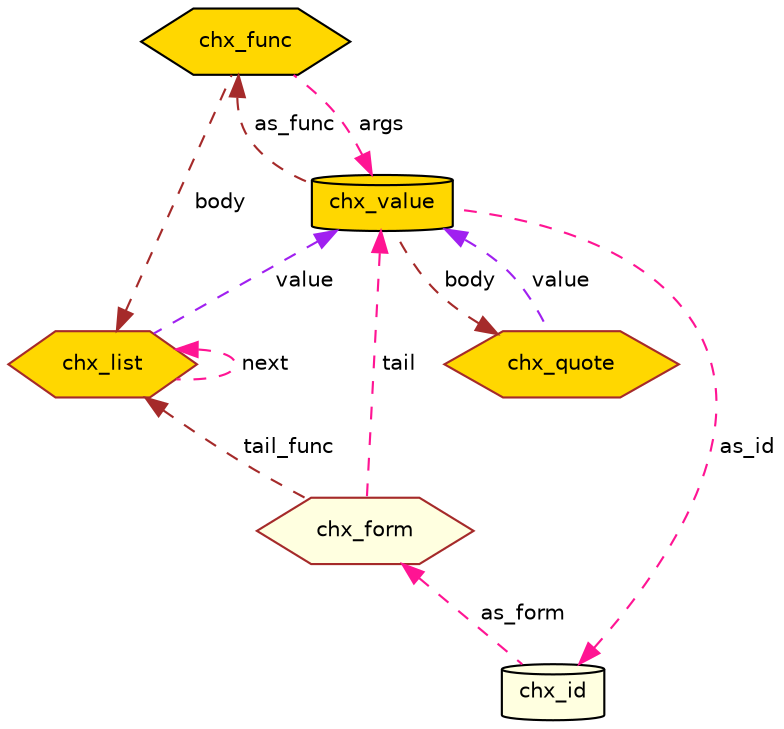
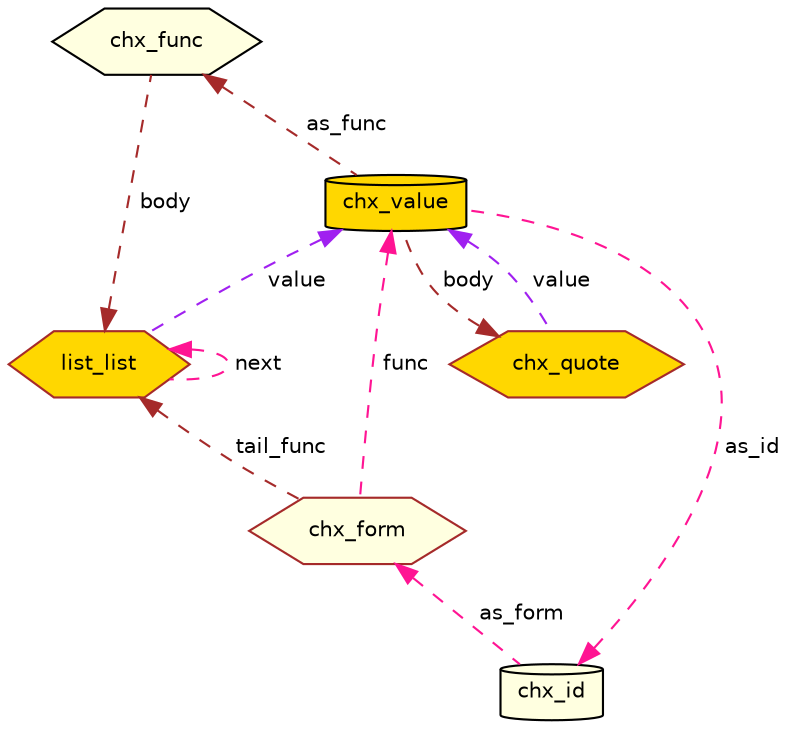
(246, 42) -> (157, 42)
(333, 111) -> none
(103, 364) -> (99, 364)
(396, 364) -> (403, 364)
